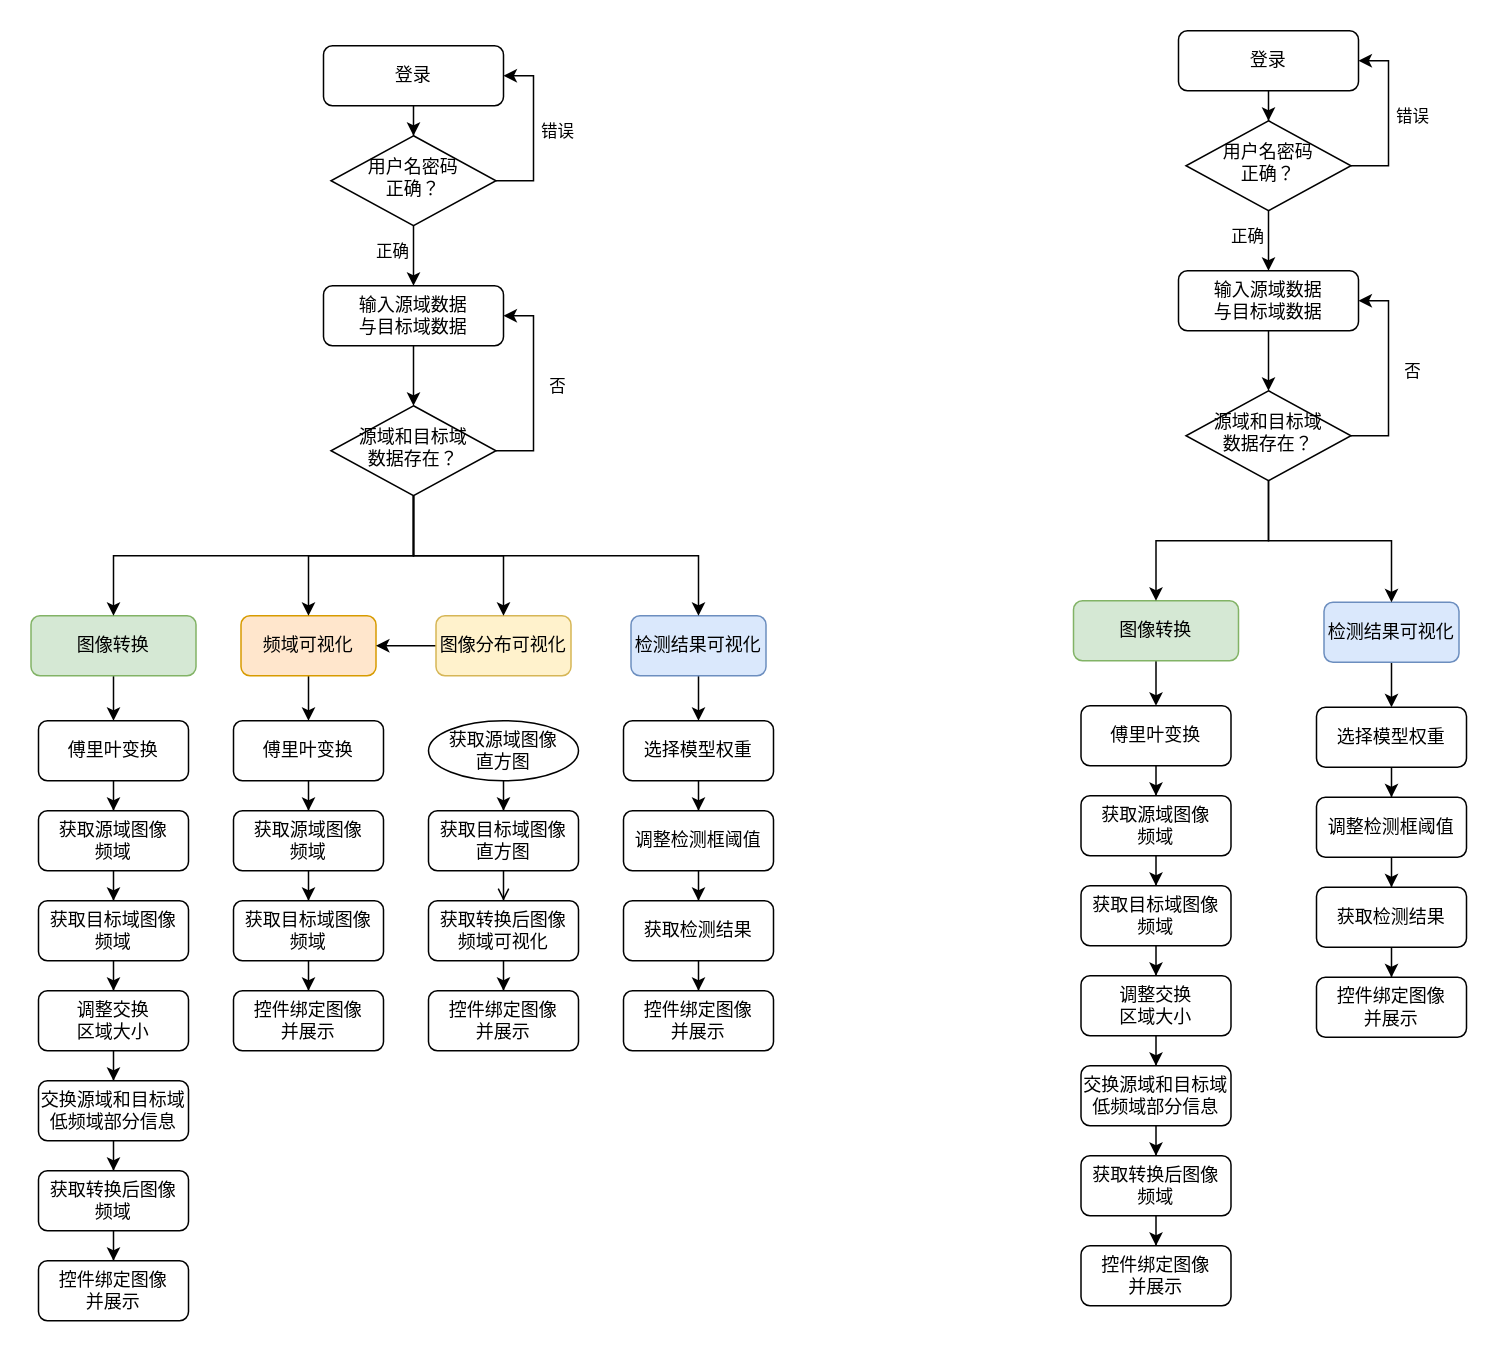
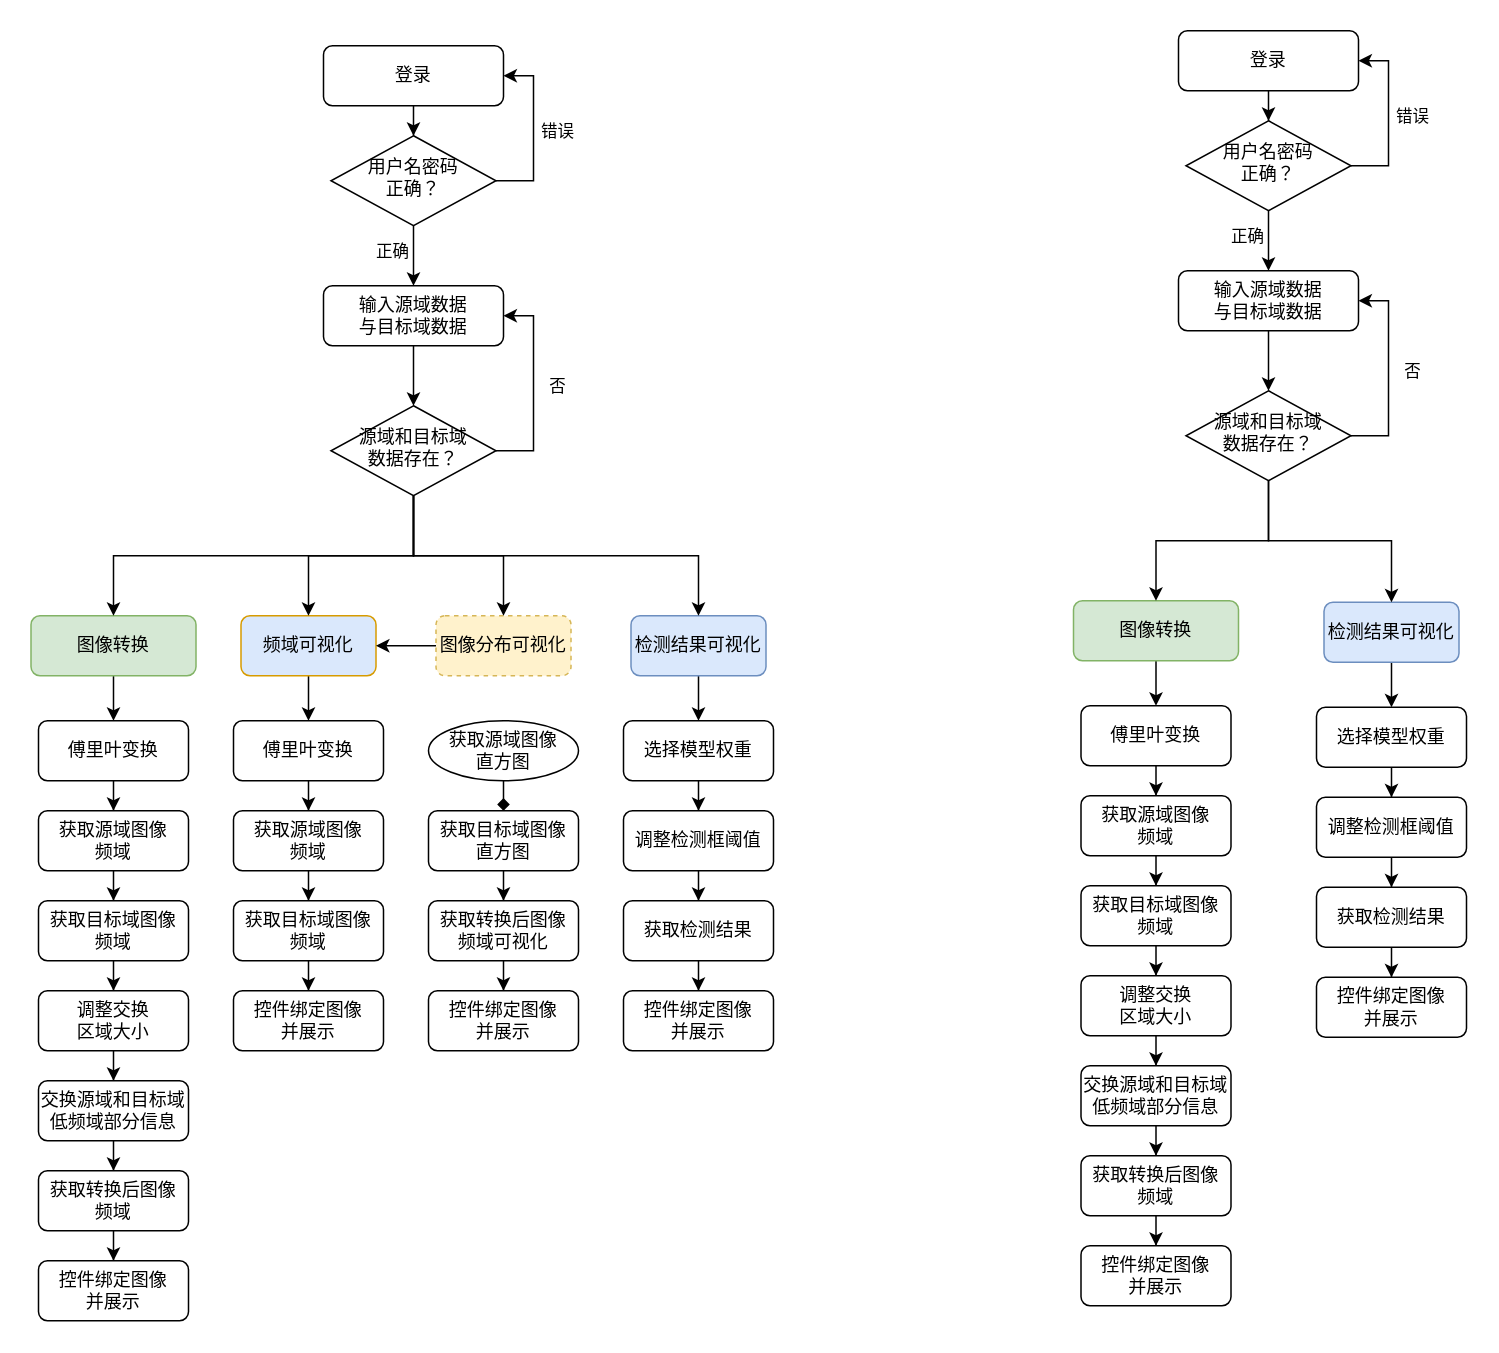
(308, 646) -> (308, 646)
(503, 646) -> (503, 646)
(503, 799) -> (503, 798)
(503, 891) -> (503, 889)
